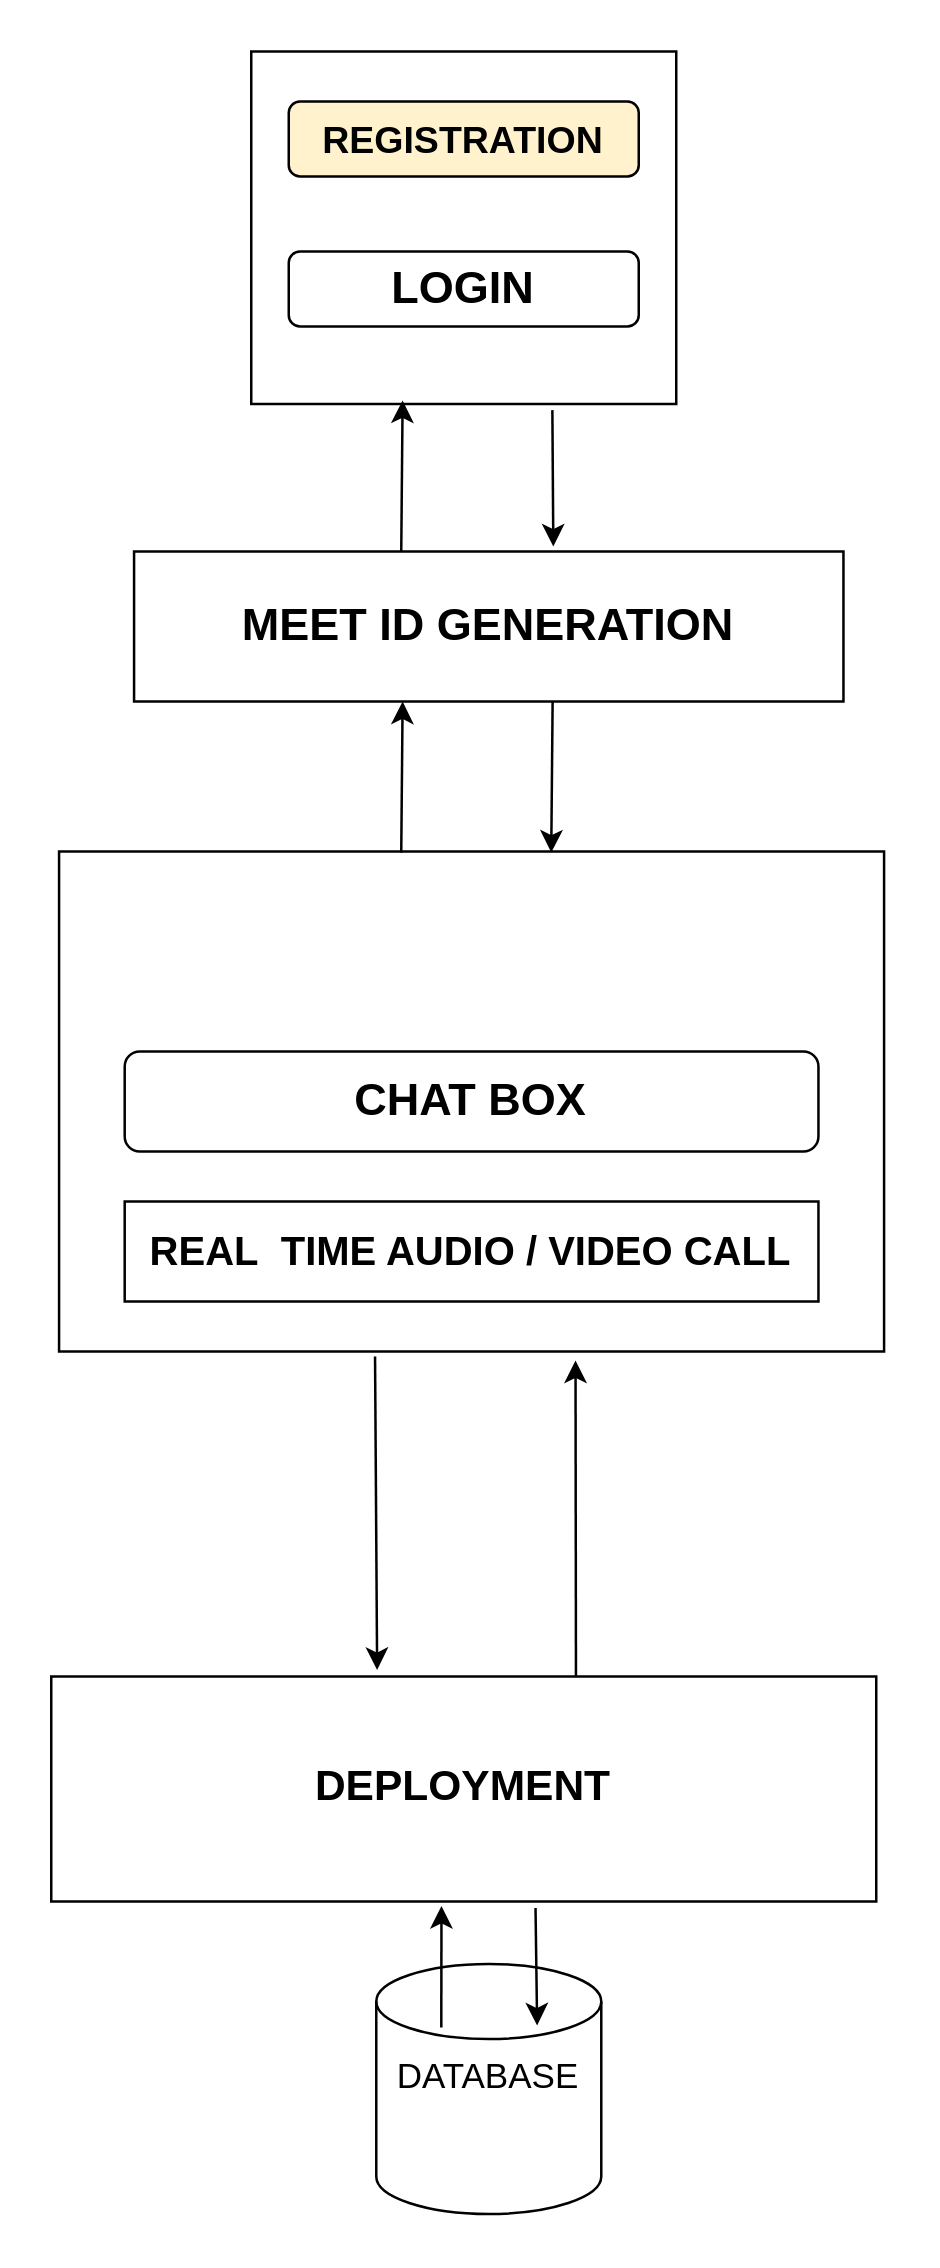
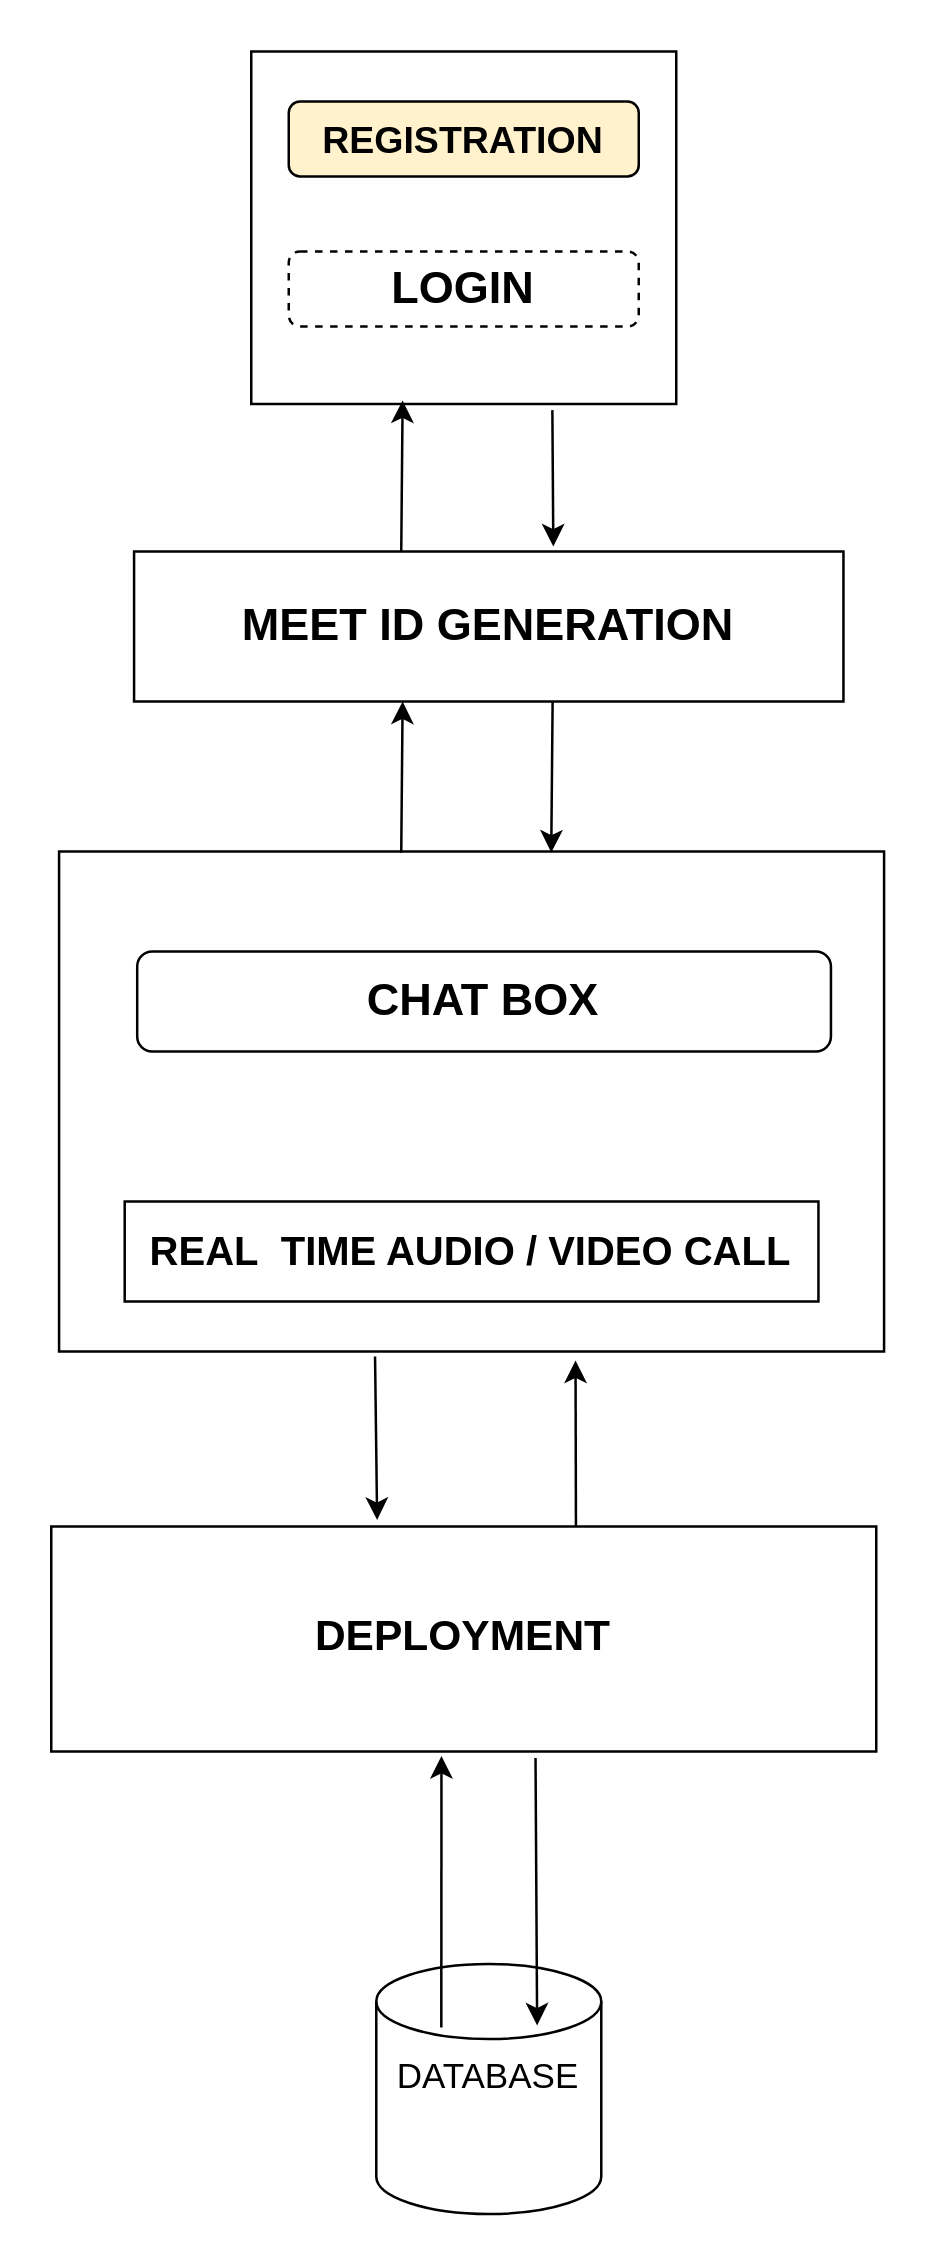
(464, 289) -> (464, 289)
(472, 1101) -> (484, 1001)
(464, 1789) -> (464, 1639)
